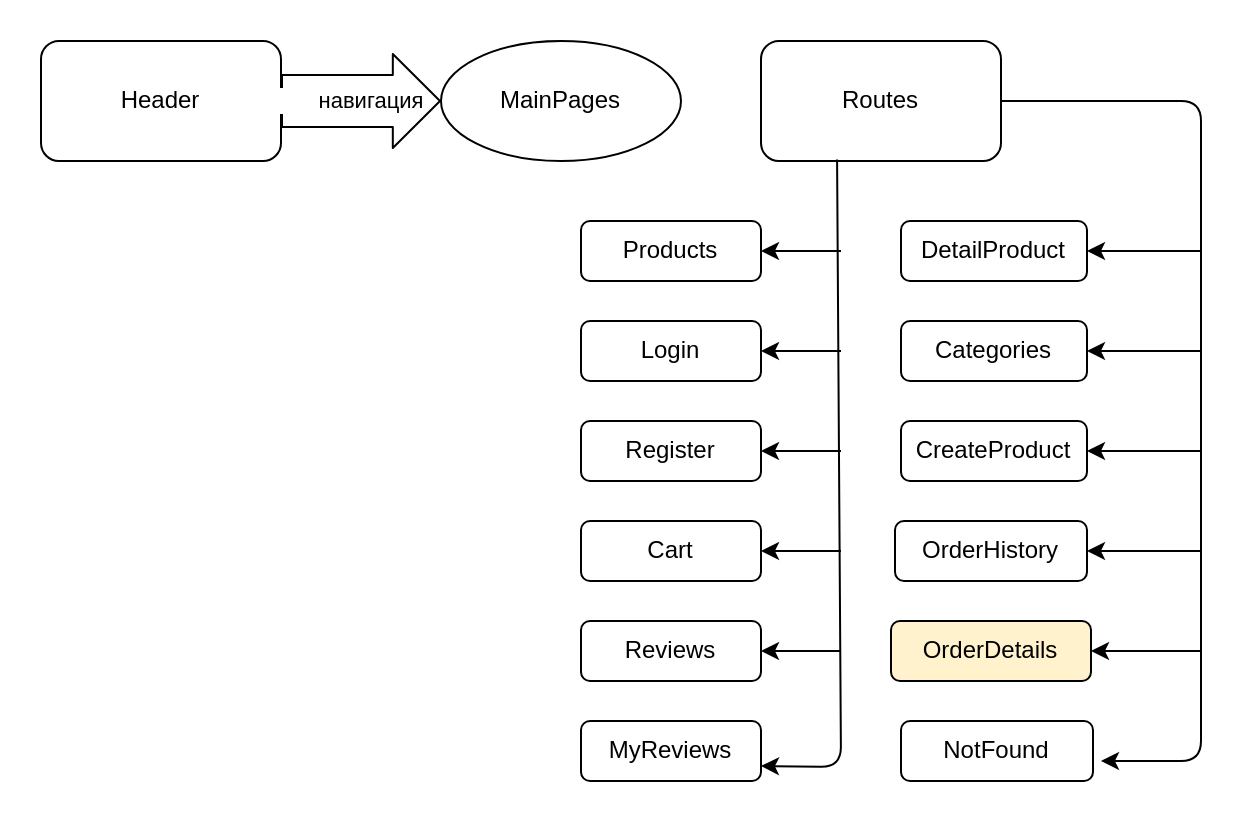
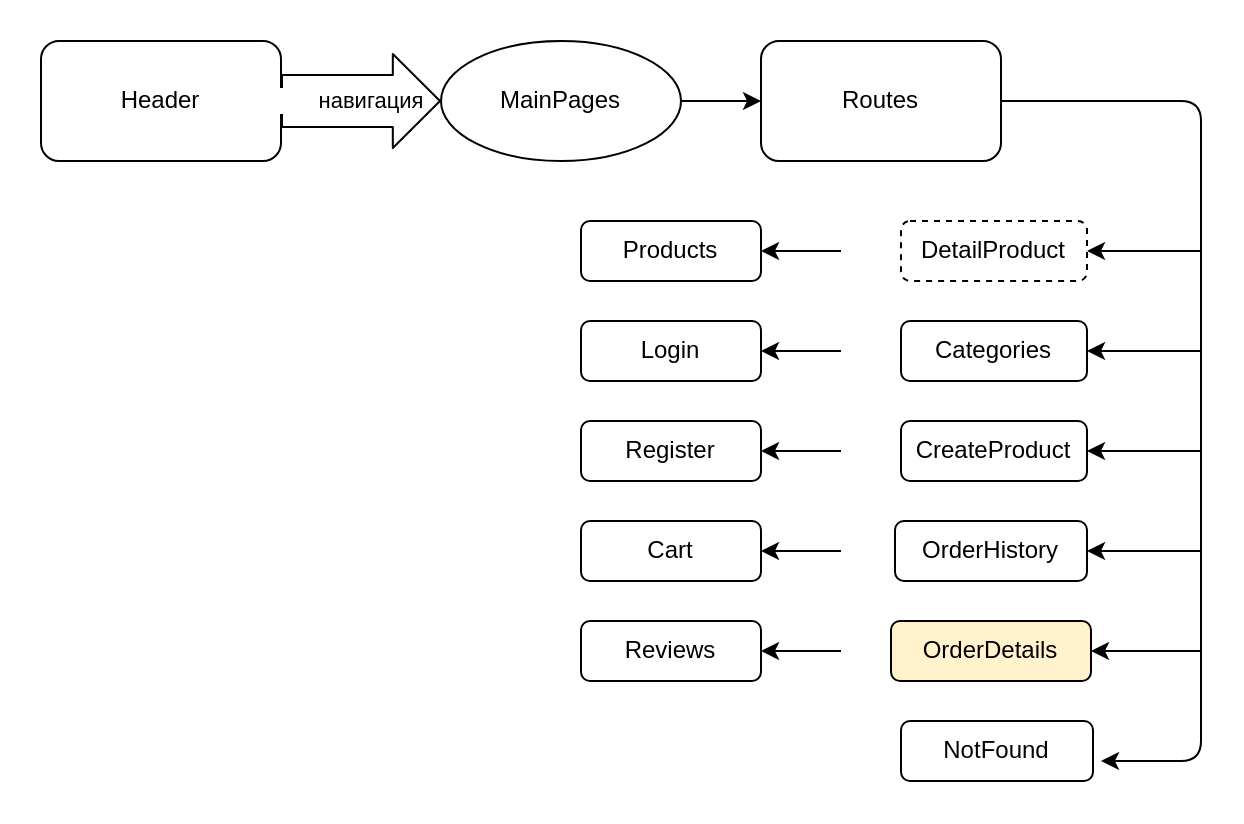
none -> (714, 101)
(994, 251) -> (994, 251)
(839, 490) -> none
(671, 751) -> none
